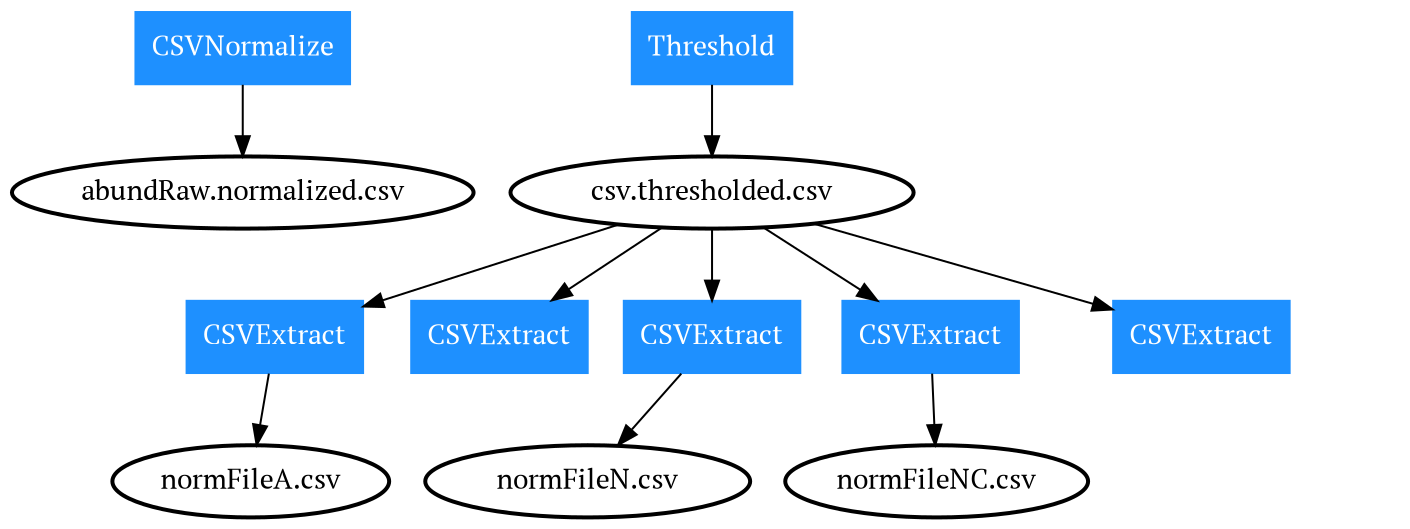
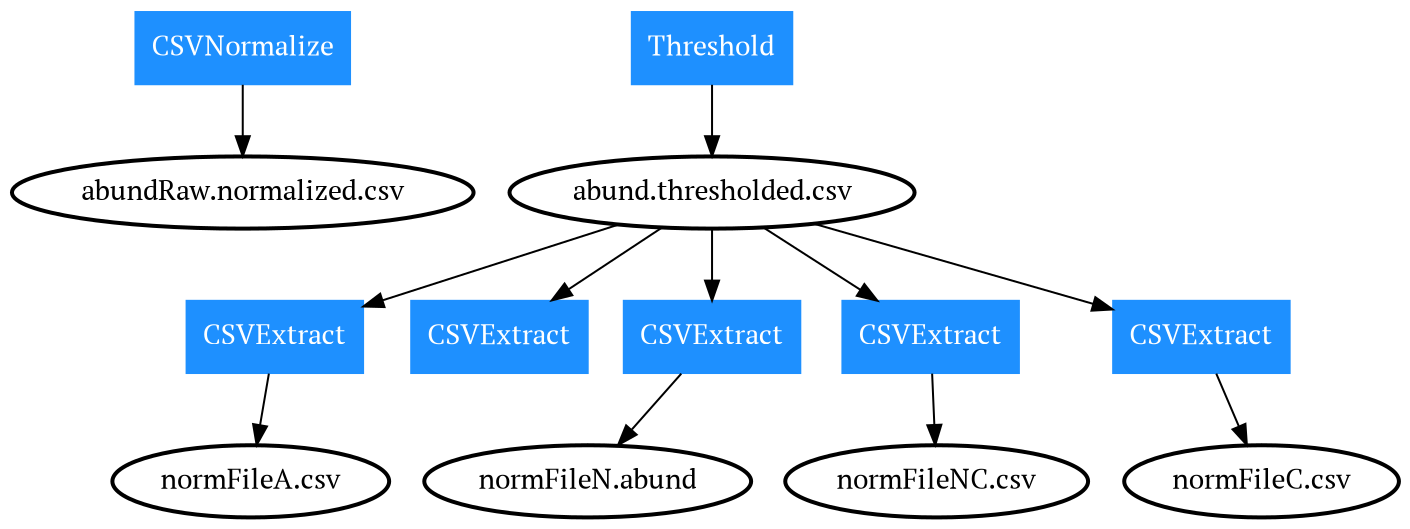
(712, 193) -> (712, 193)
(588, 481) -> (588, 481)
none -> (1262, 481)
